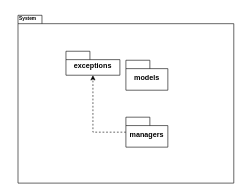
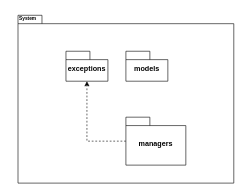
(93, 63) -> (87, 66)
(147, 75) -> (147, 66)
(147, 132) -> (156, 141)
